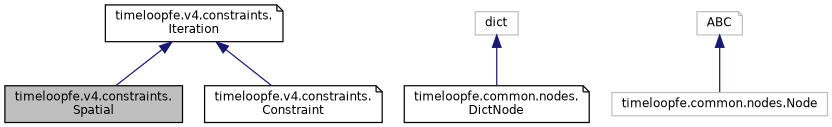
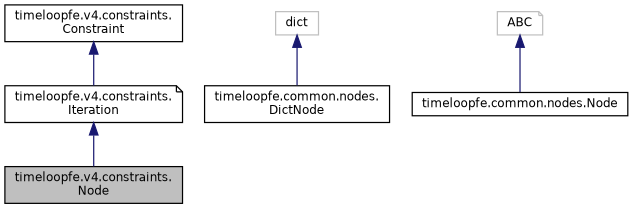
(249, 68) -> (94, 70)
(94, 104) -> (94, 185)
(293, 104) -> (94, 23)
(497, 104) -> (297, 104)
(720, 104) -> (520, 104)
